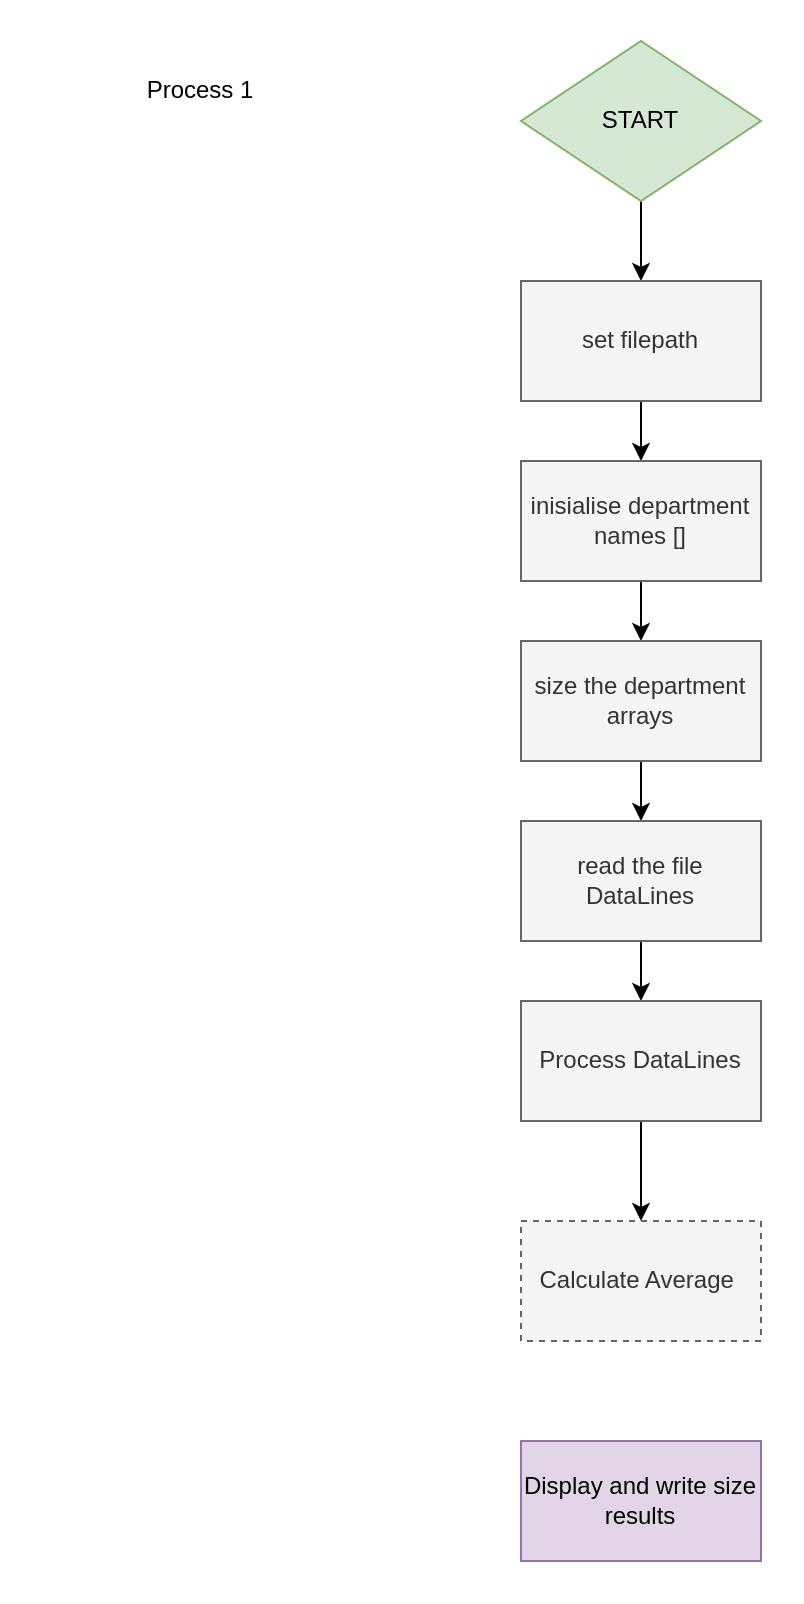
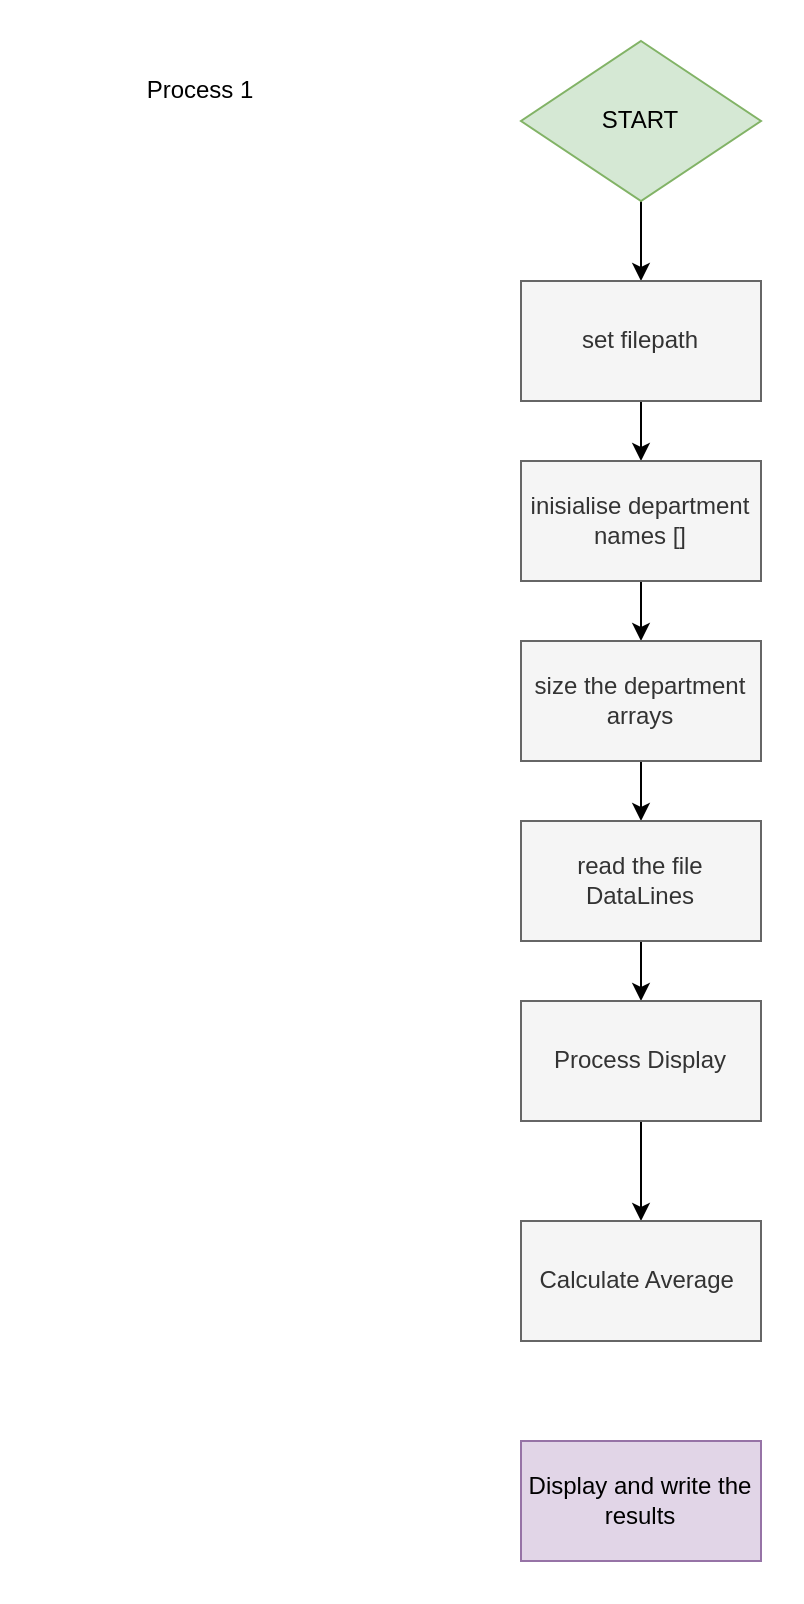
(641, 1061) -> (641, 1061)
(641, 1281) -> (641, 1281)
(641, 1501) -> (641, 1501)
